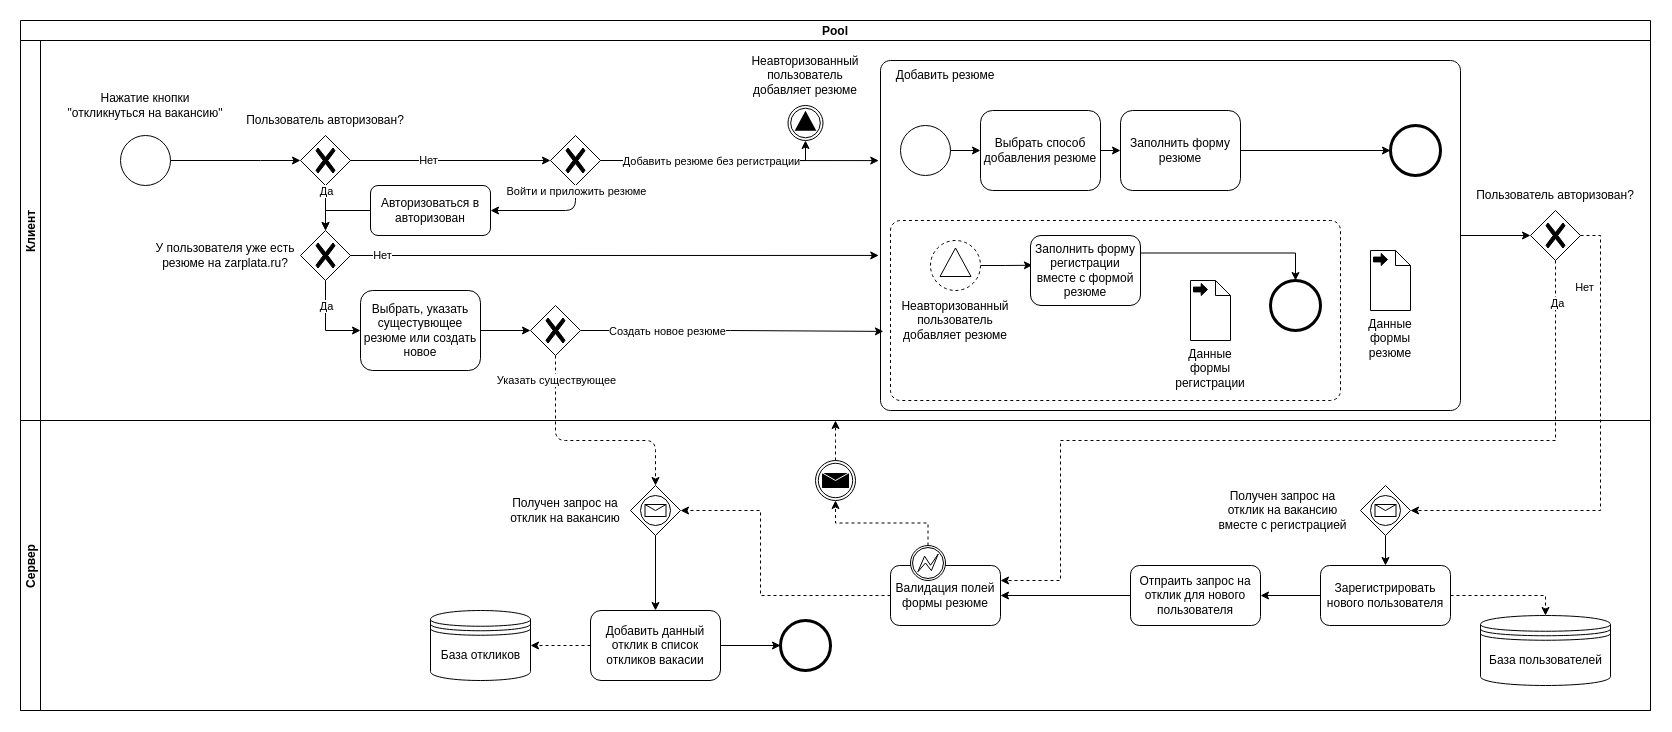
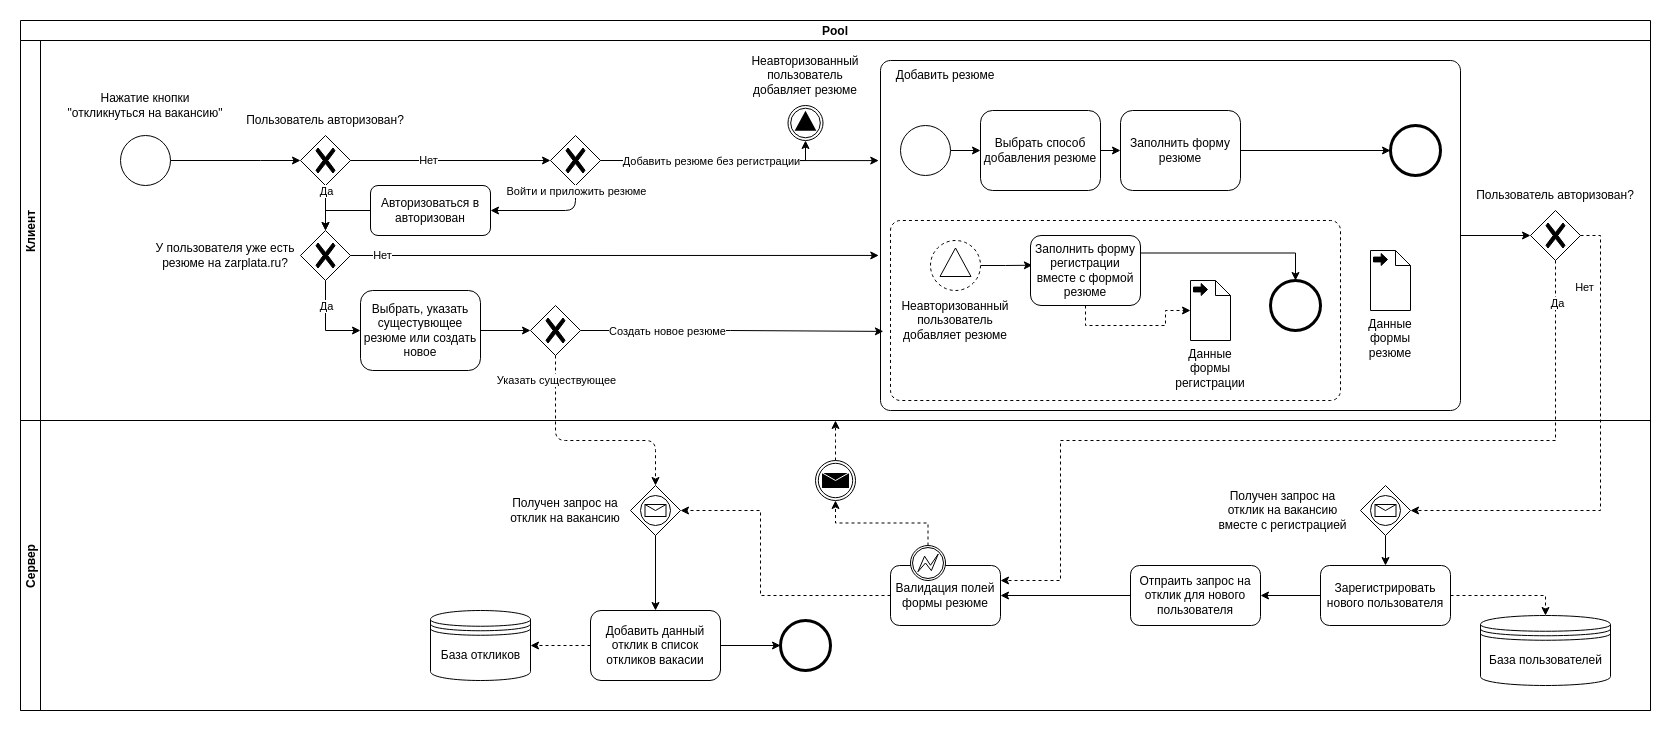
none -> (1132, 326)
